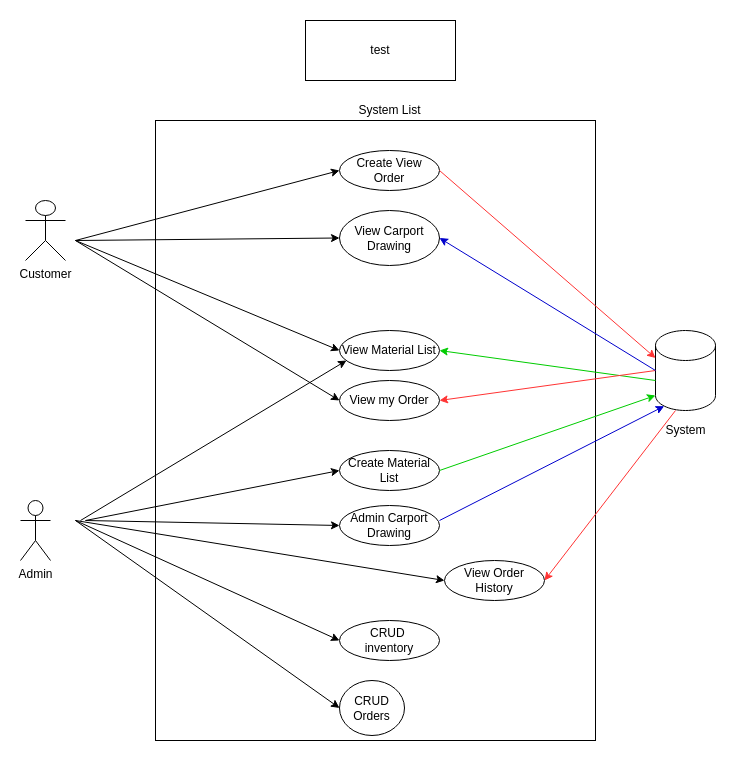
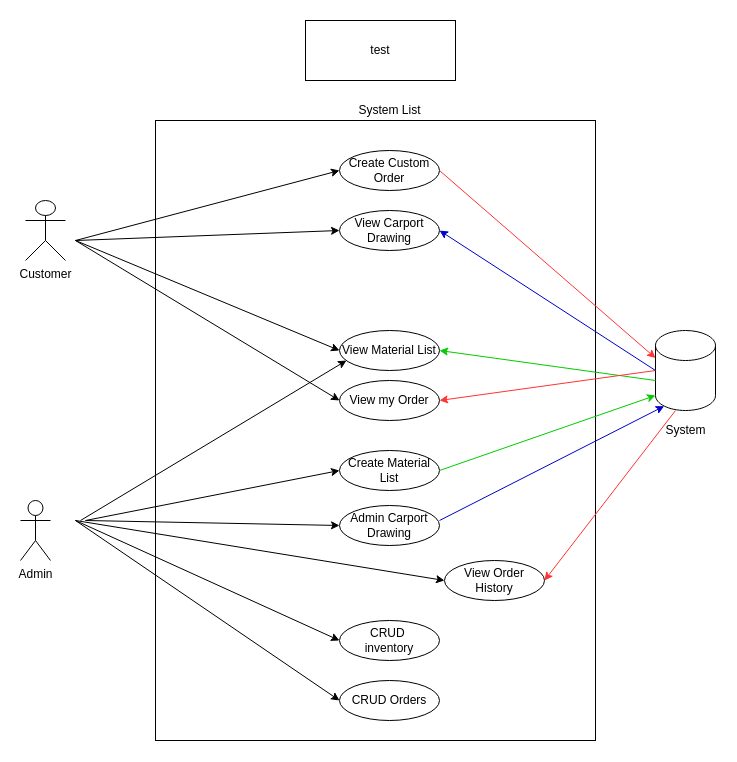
(390, 171) -> (390, 171)
(390, 238) -> (390, 231)
(372, 708) -> (390, 701)
